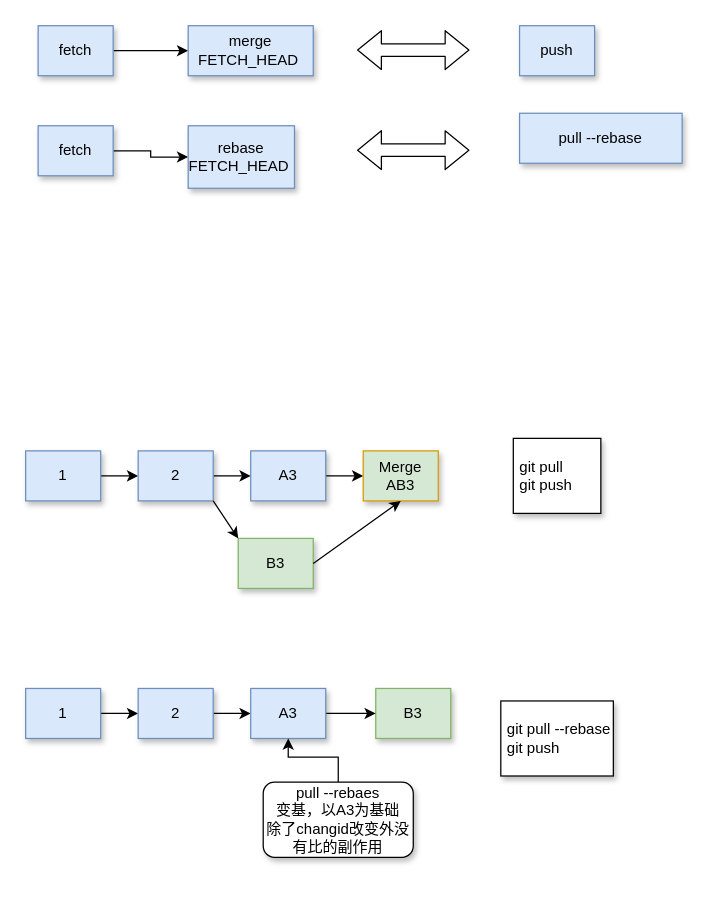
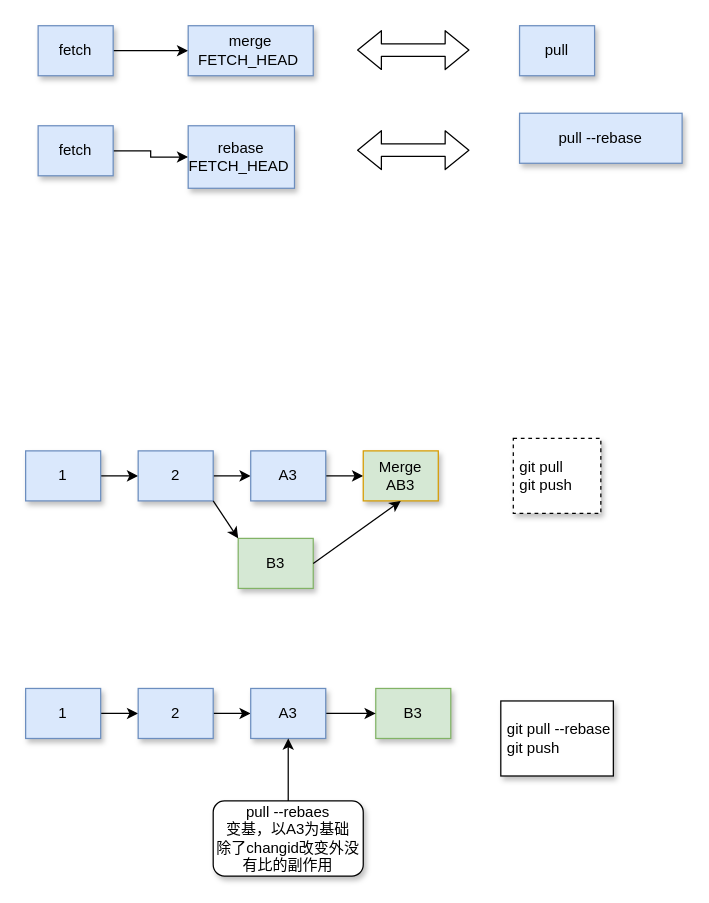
(557, 51) -> (557, 51)
(557, 476) -> (557, 476)
(338, 819) -> (288, 838)
